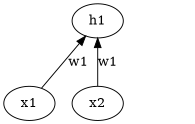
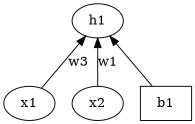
(79, 62) -> (79, 62)
none -> (166, 103)
